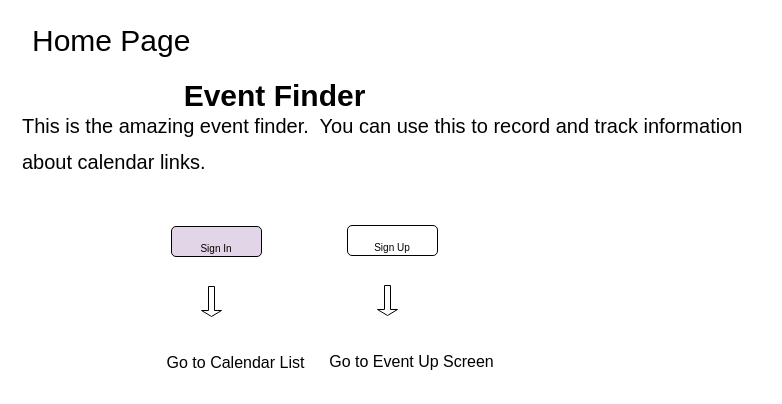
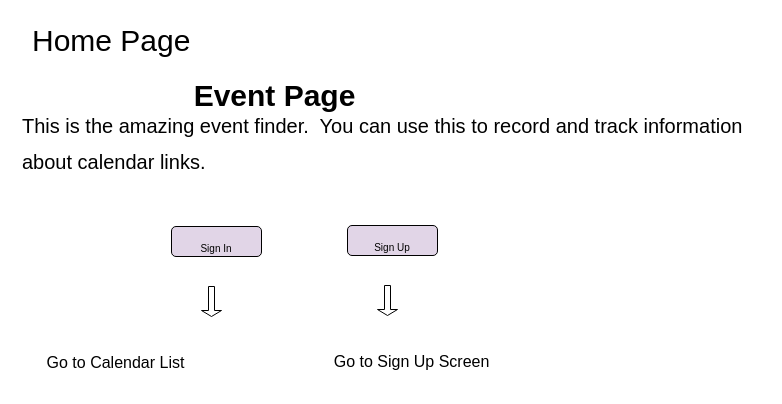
(275, 96) -> (275, 96)
(393, 241) -> (393, 241)
(412, 357) -> (412, 357)
(236, 358) -> (116, 358)
